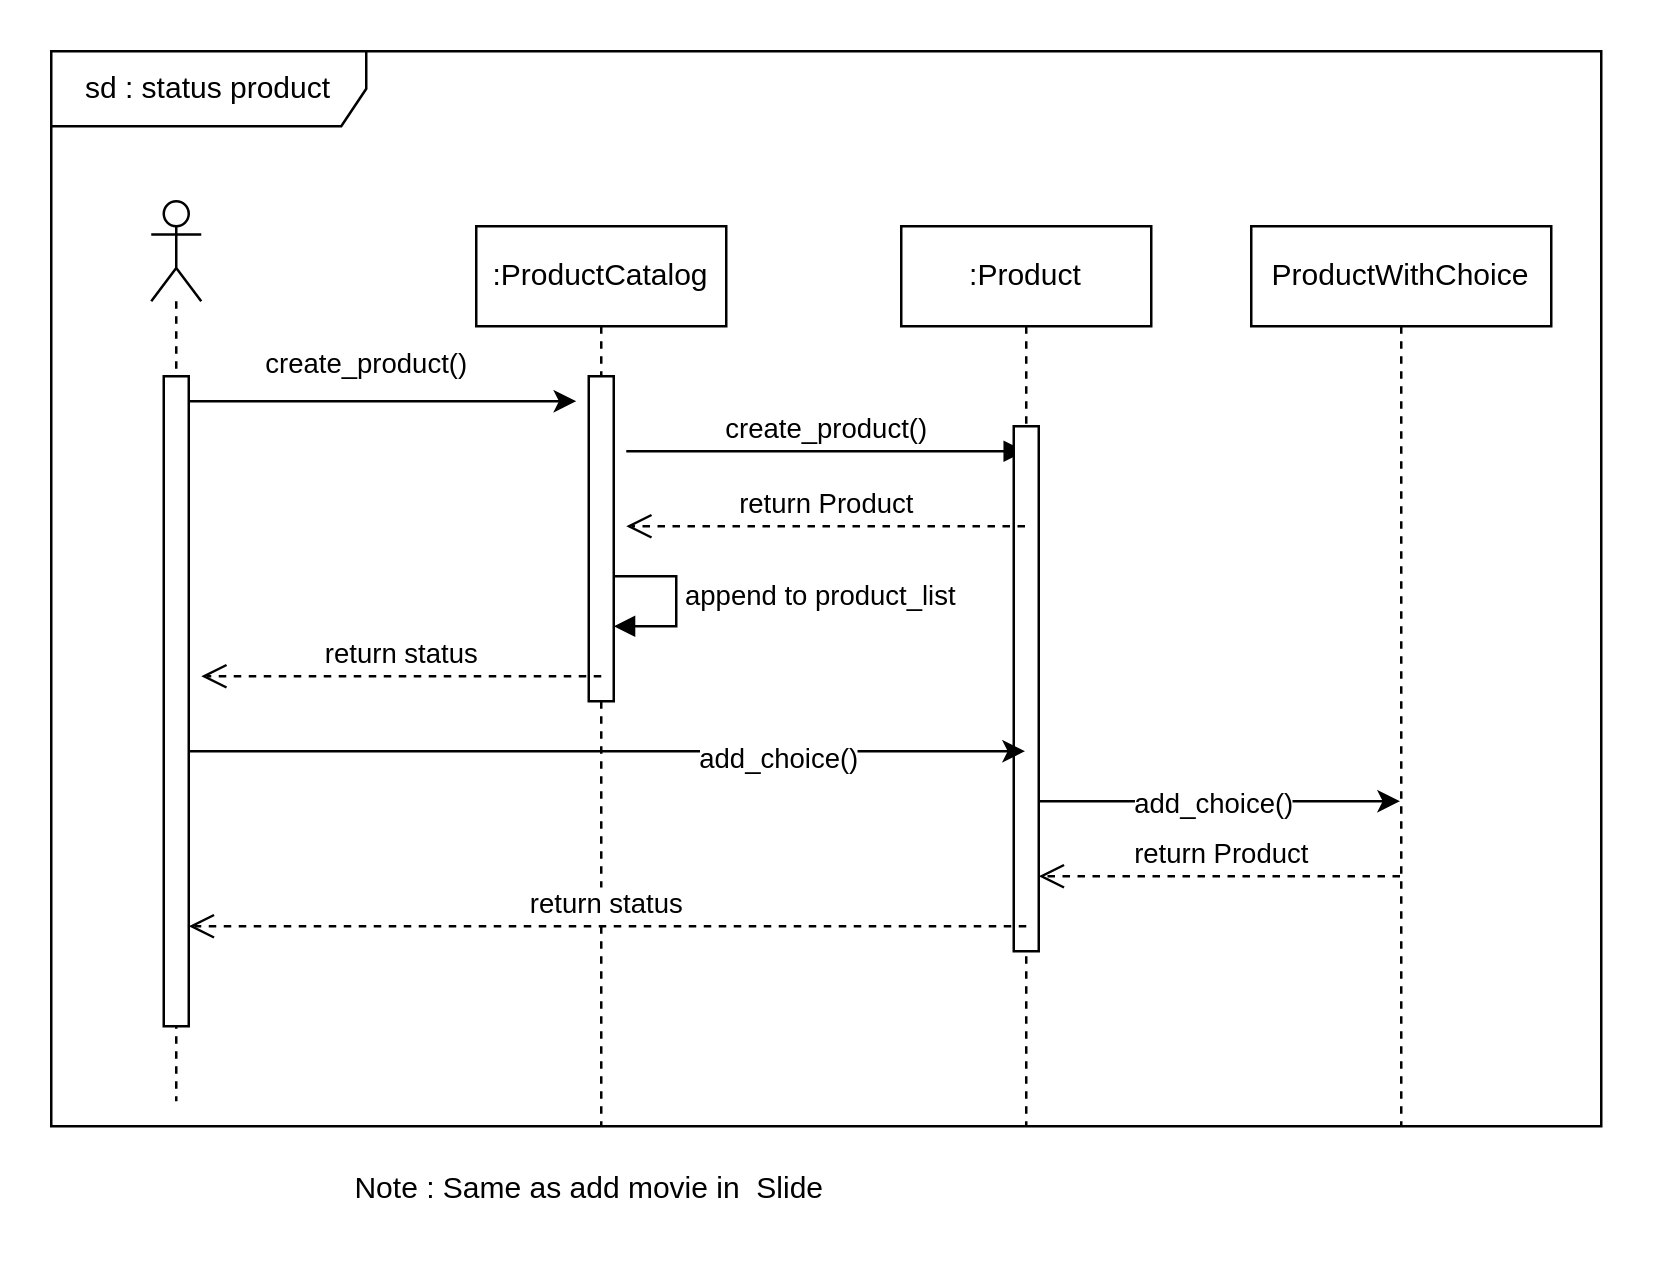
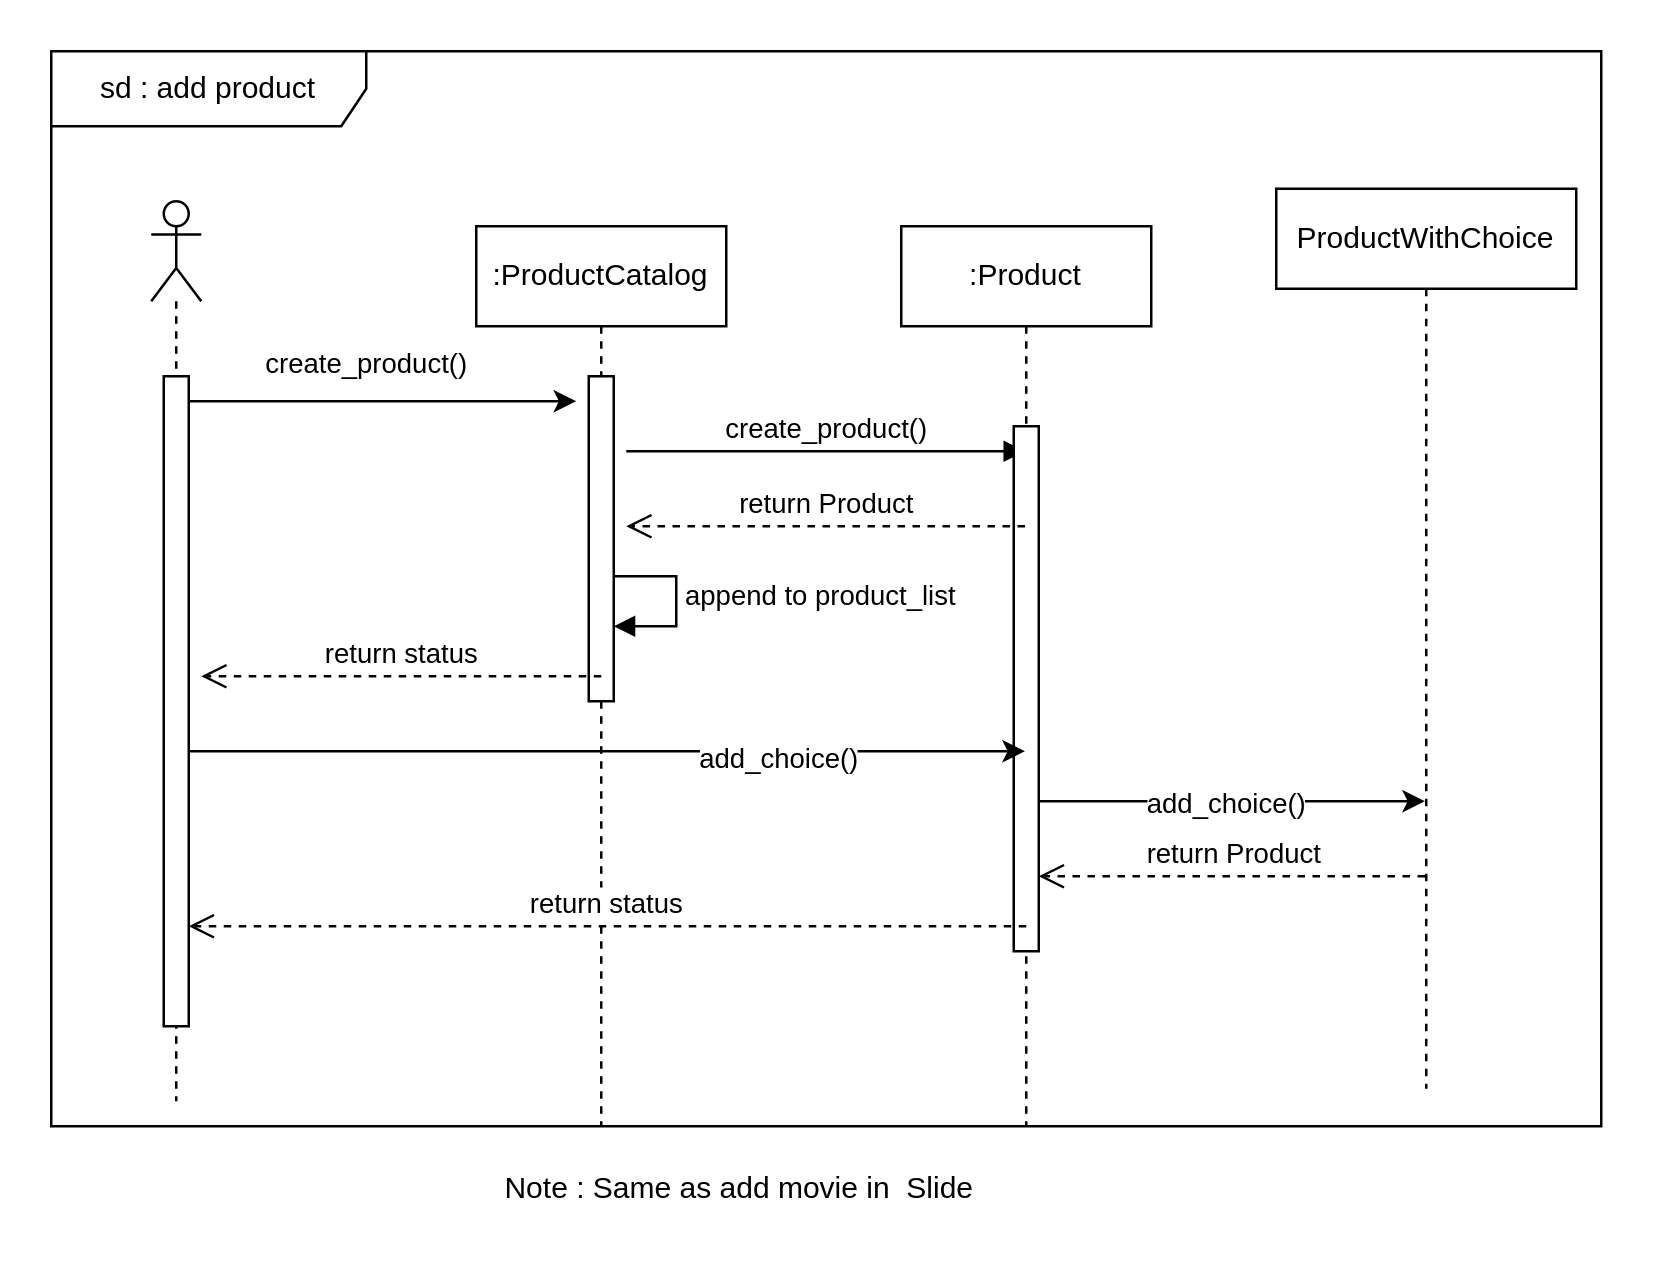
(209, 89) -> (209, 89)
(1401, 676) -> (1426, 639)
(589, 1189) -> (739, 1189)
